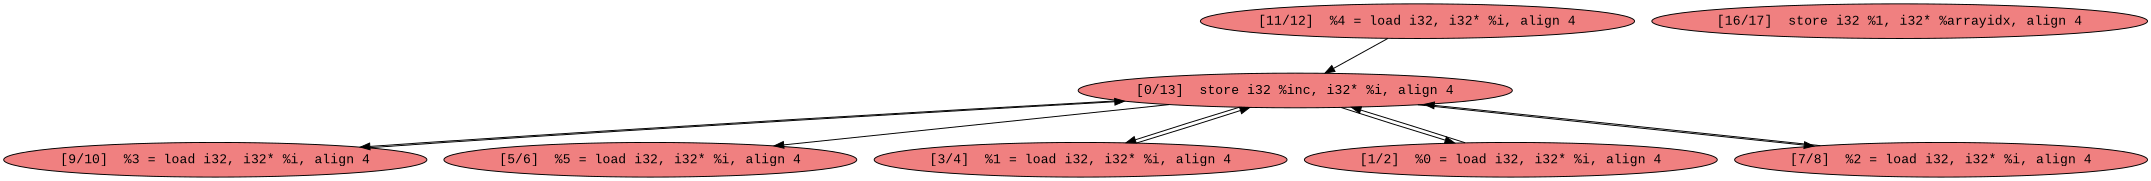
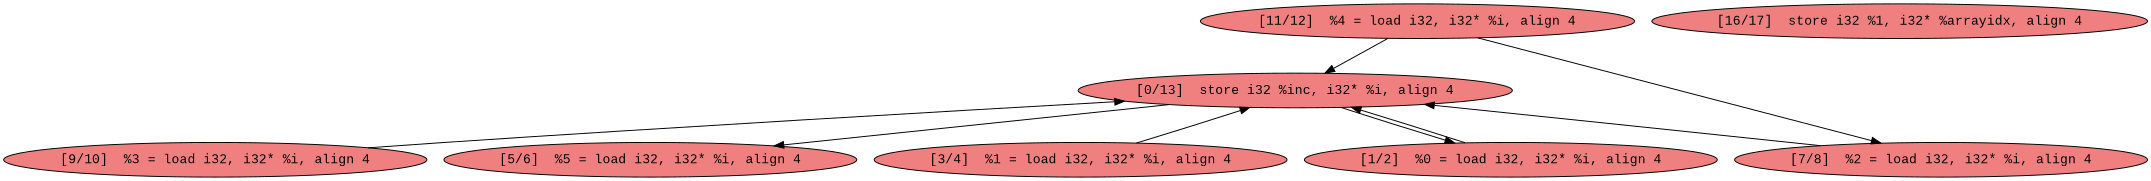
(745, 122) -> none
(1187, 123) -> none
(1611, 125) -> (1675, 89)
